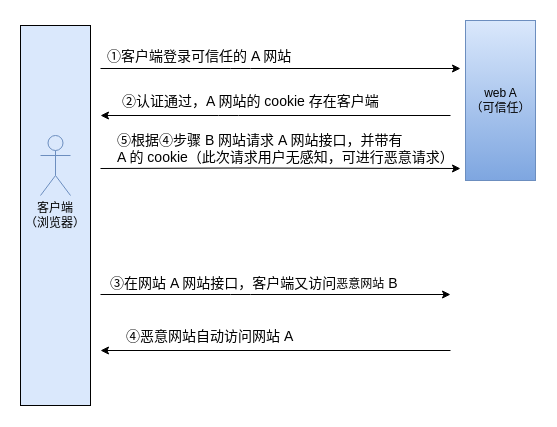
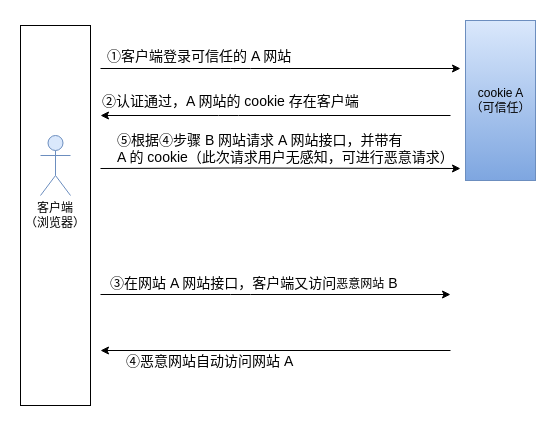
(256, 101) -> (236, 101)
(501, 101) -> (501, 101)
(56, 216) -> (56, 216)
(214, 336) -> (214, 361)
